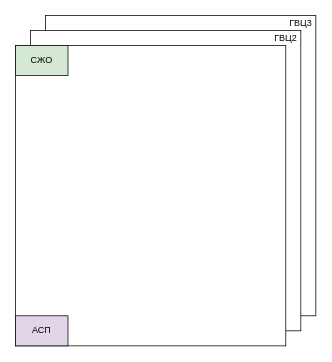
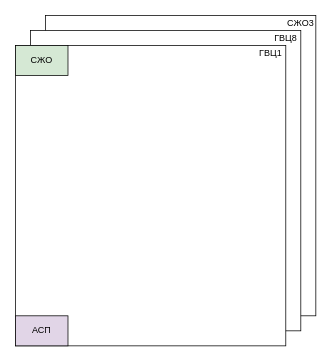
(300, 23) -> (300, 23)
(285, 38) -> (285, 38)
none -> (270, 53)
